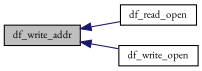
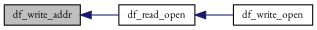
(105, 46) -> (220, 15)
